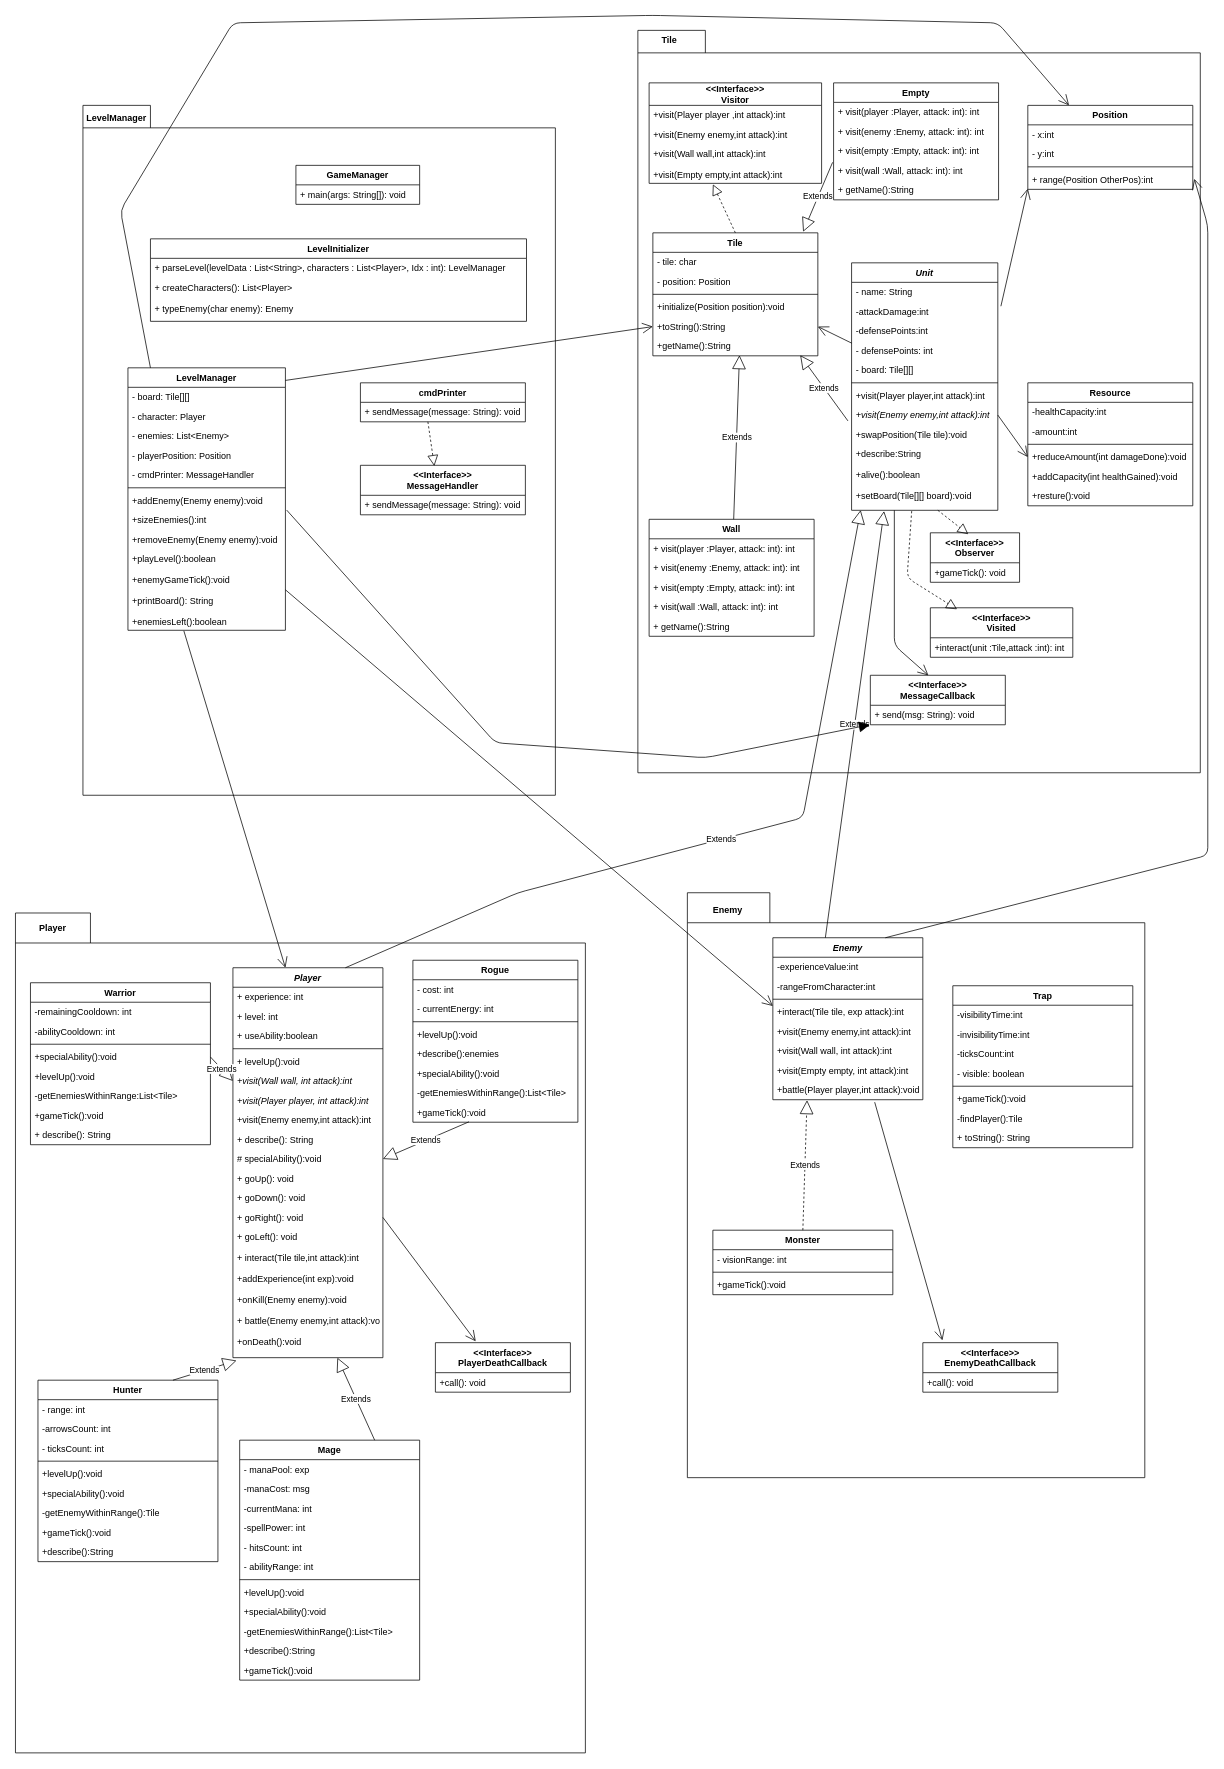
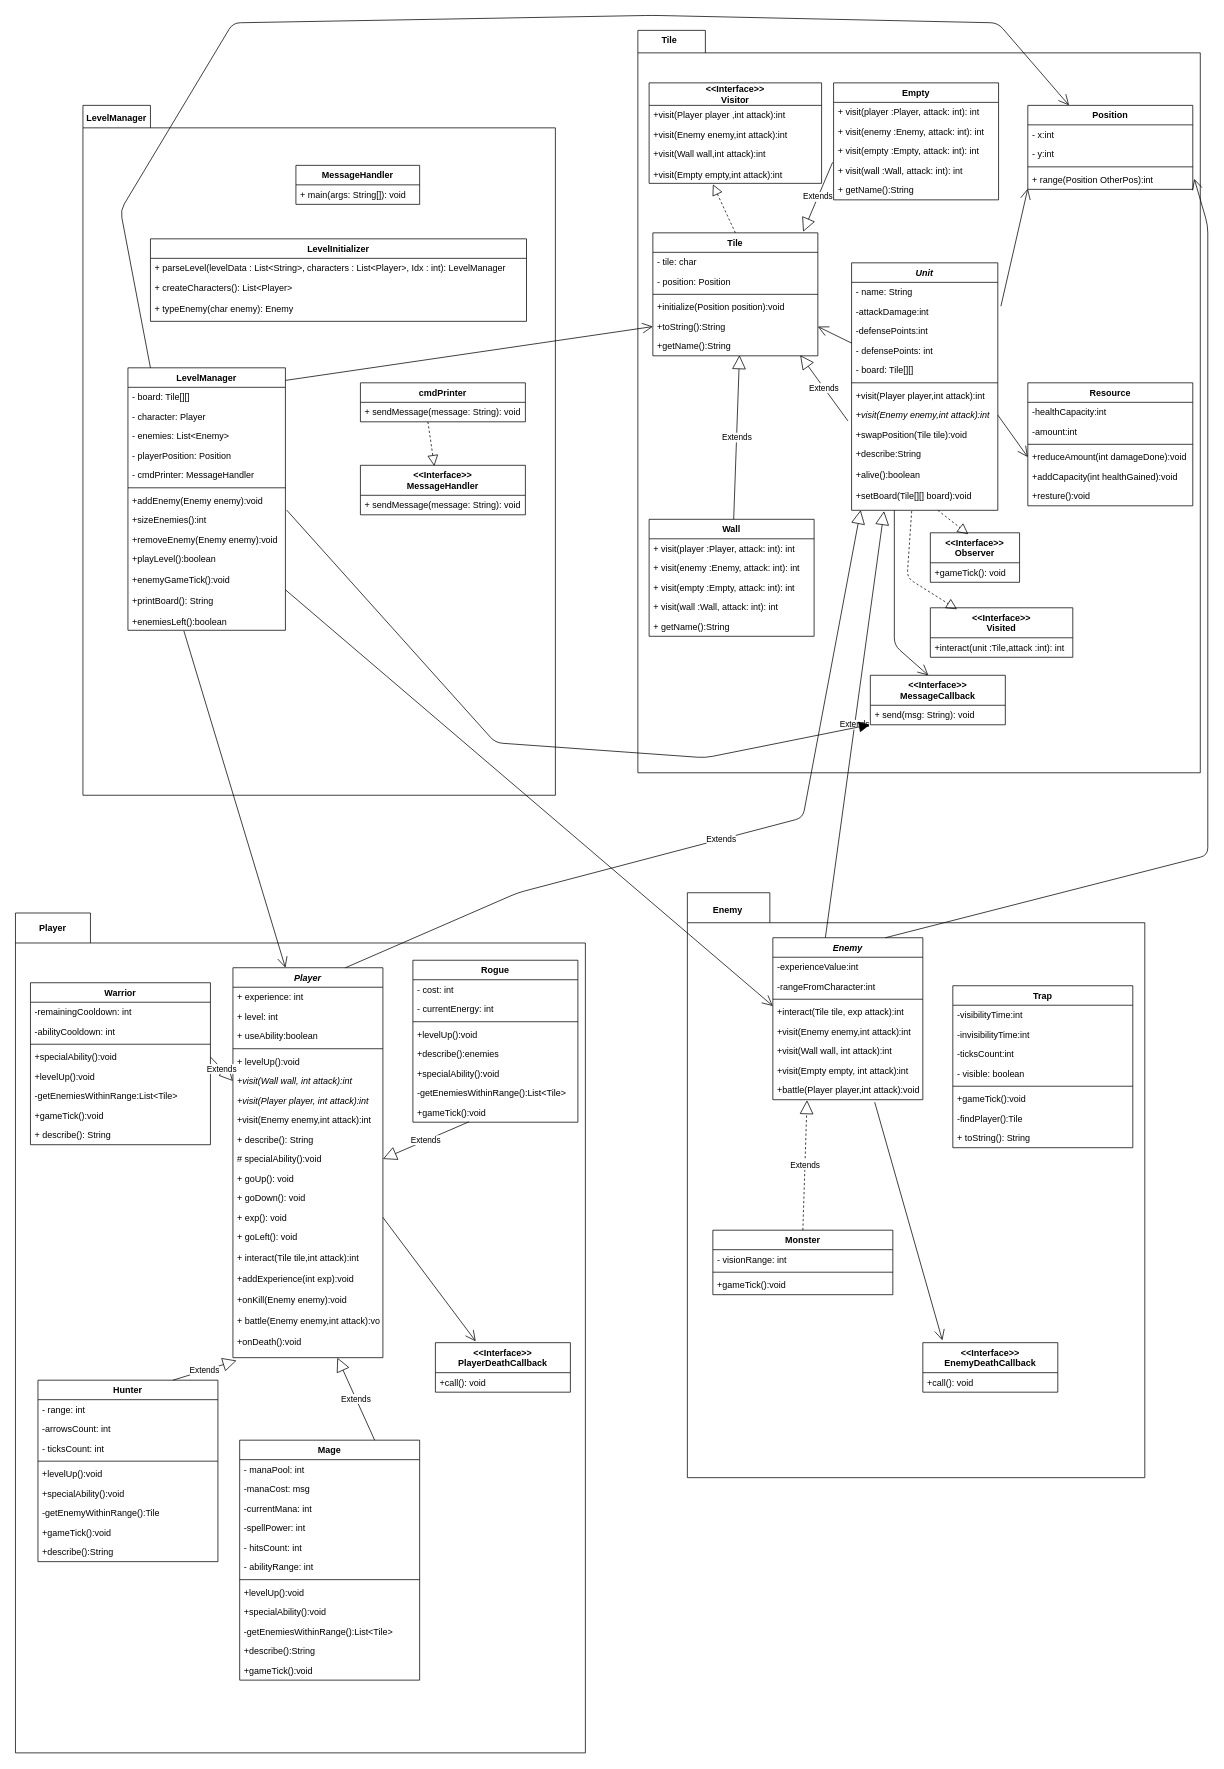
(357, 176) -> (357, 176)
(274, 1218) -> (265, 1218)
(277, 1470) -> (276, 1470)
